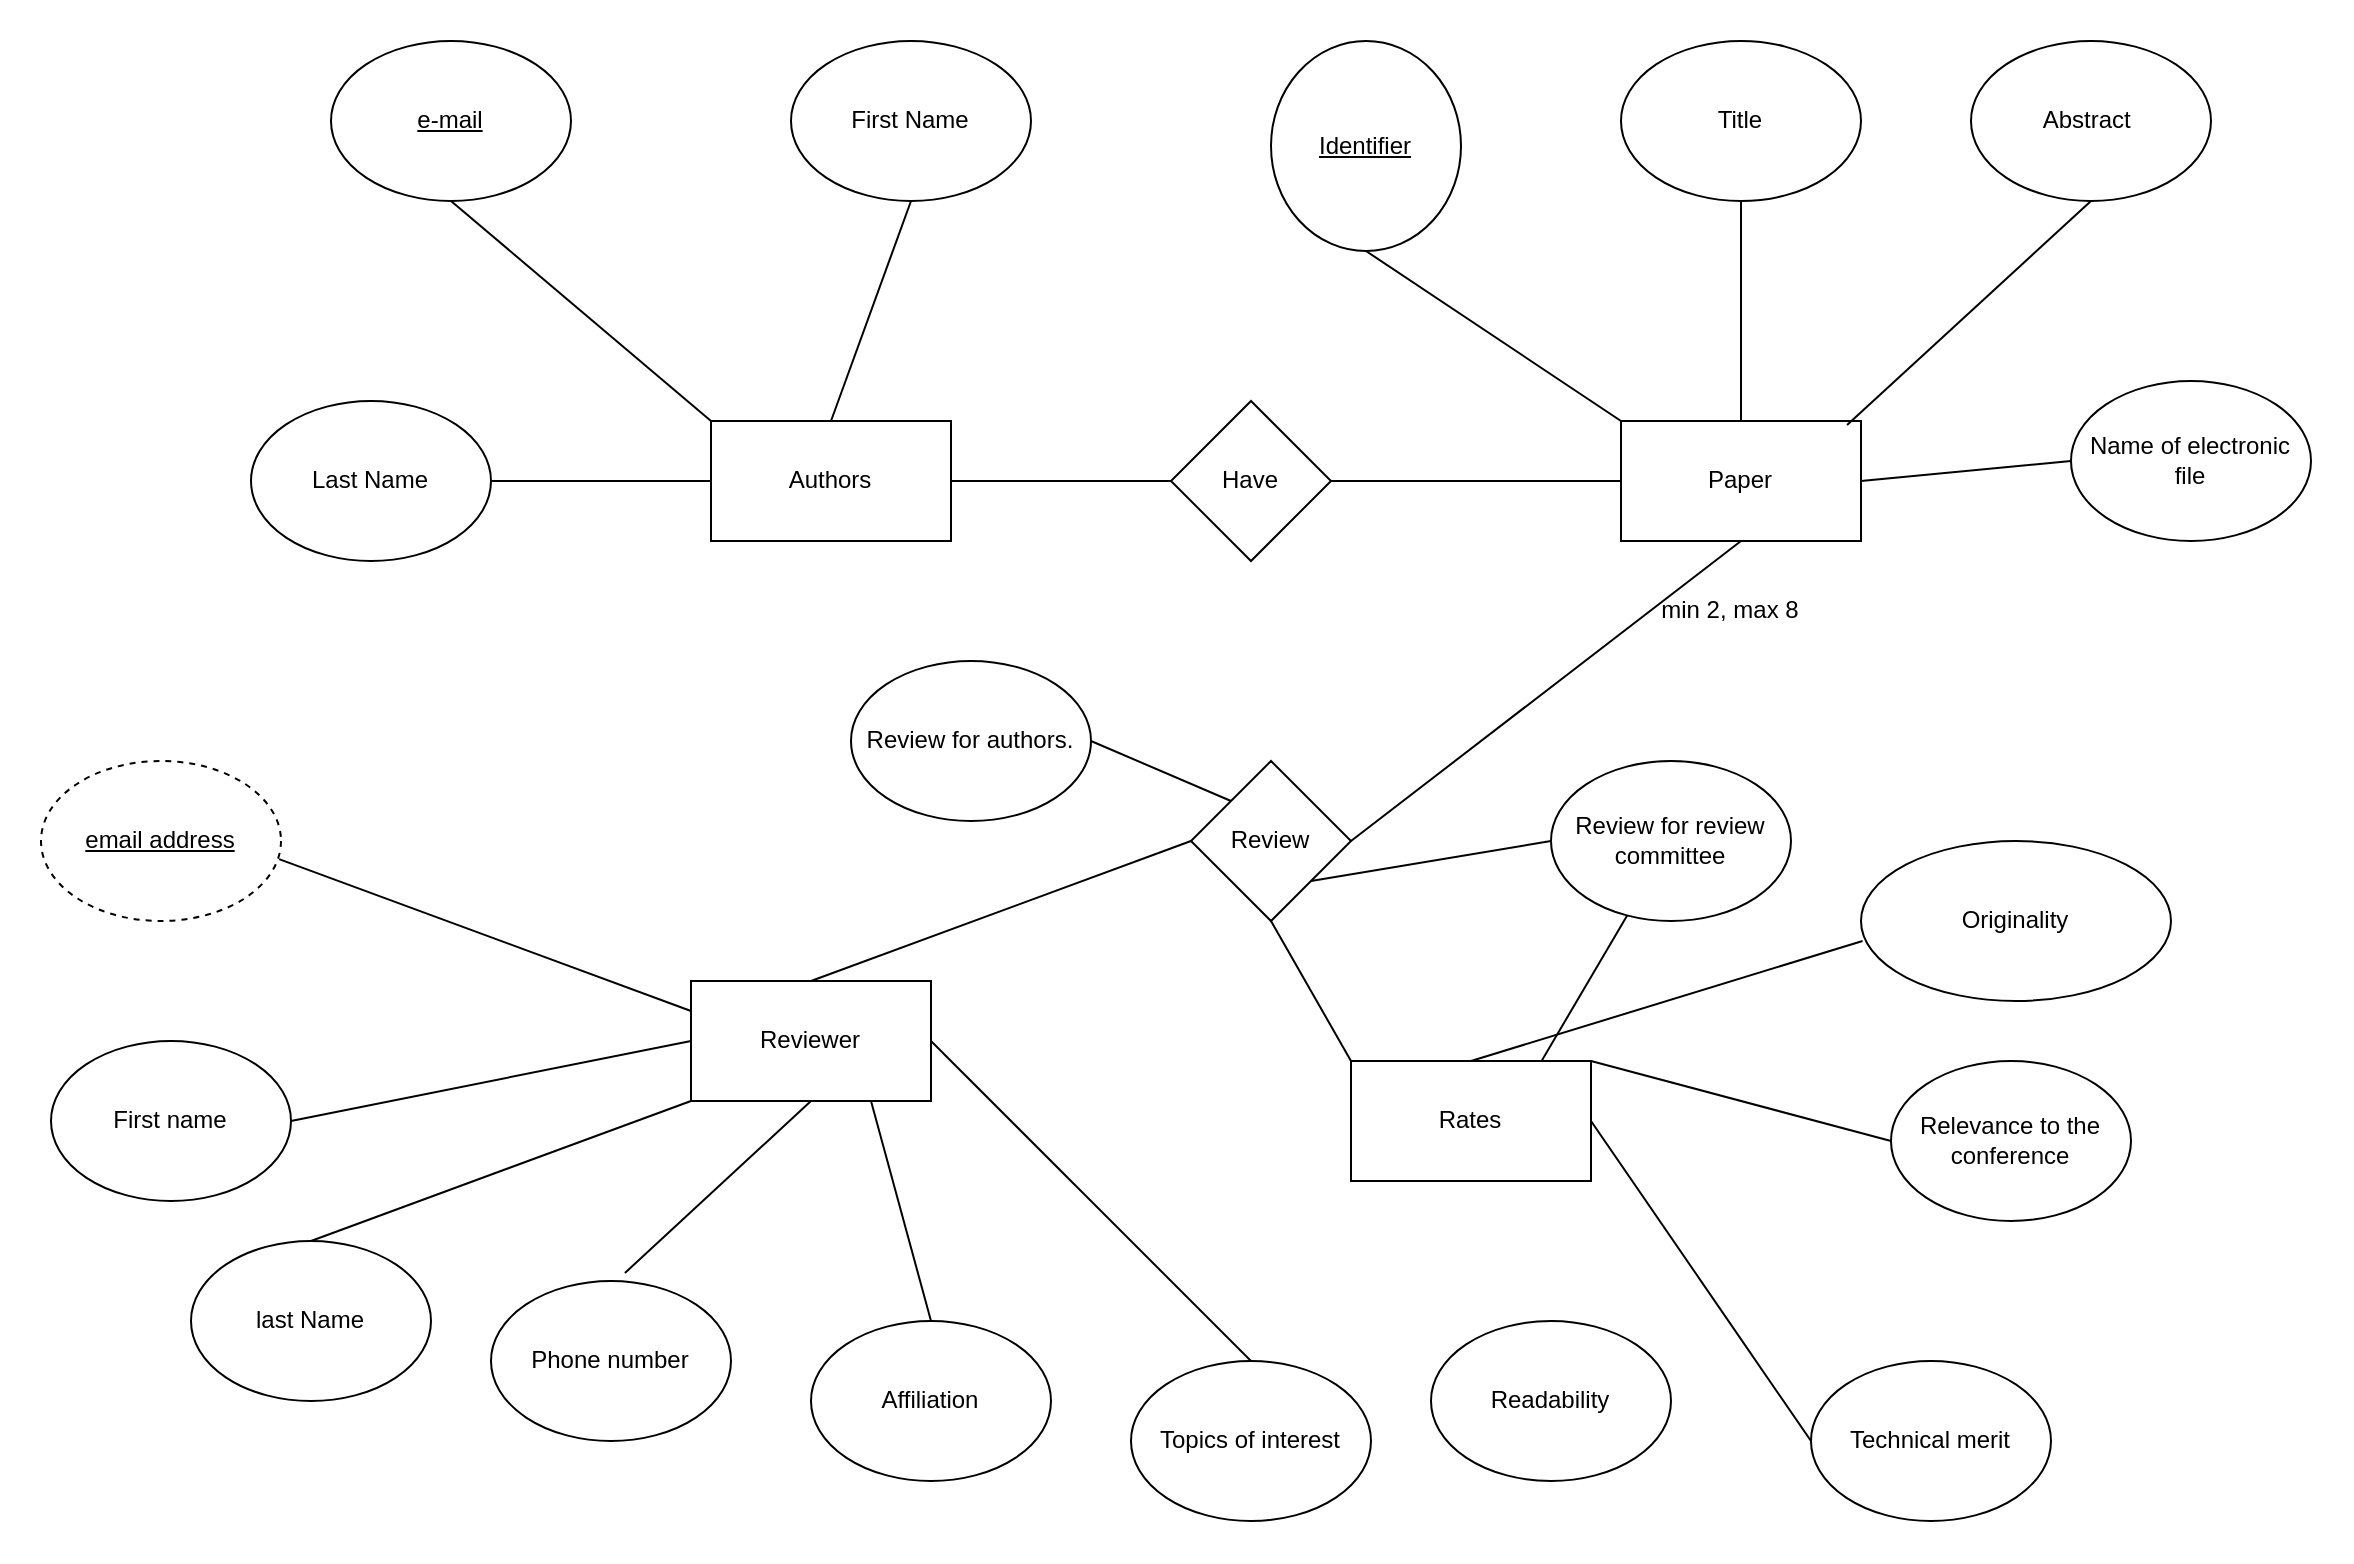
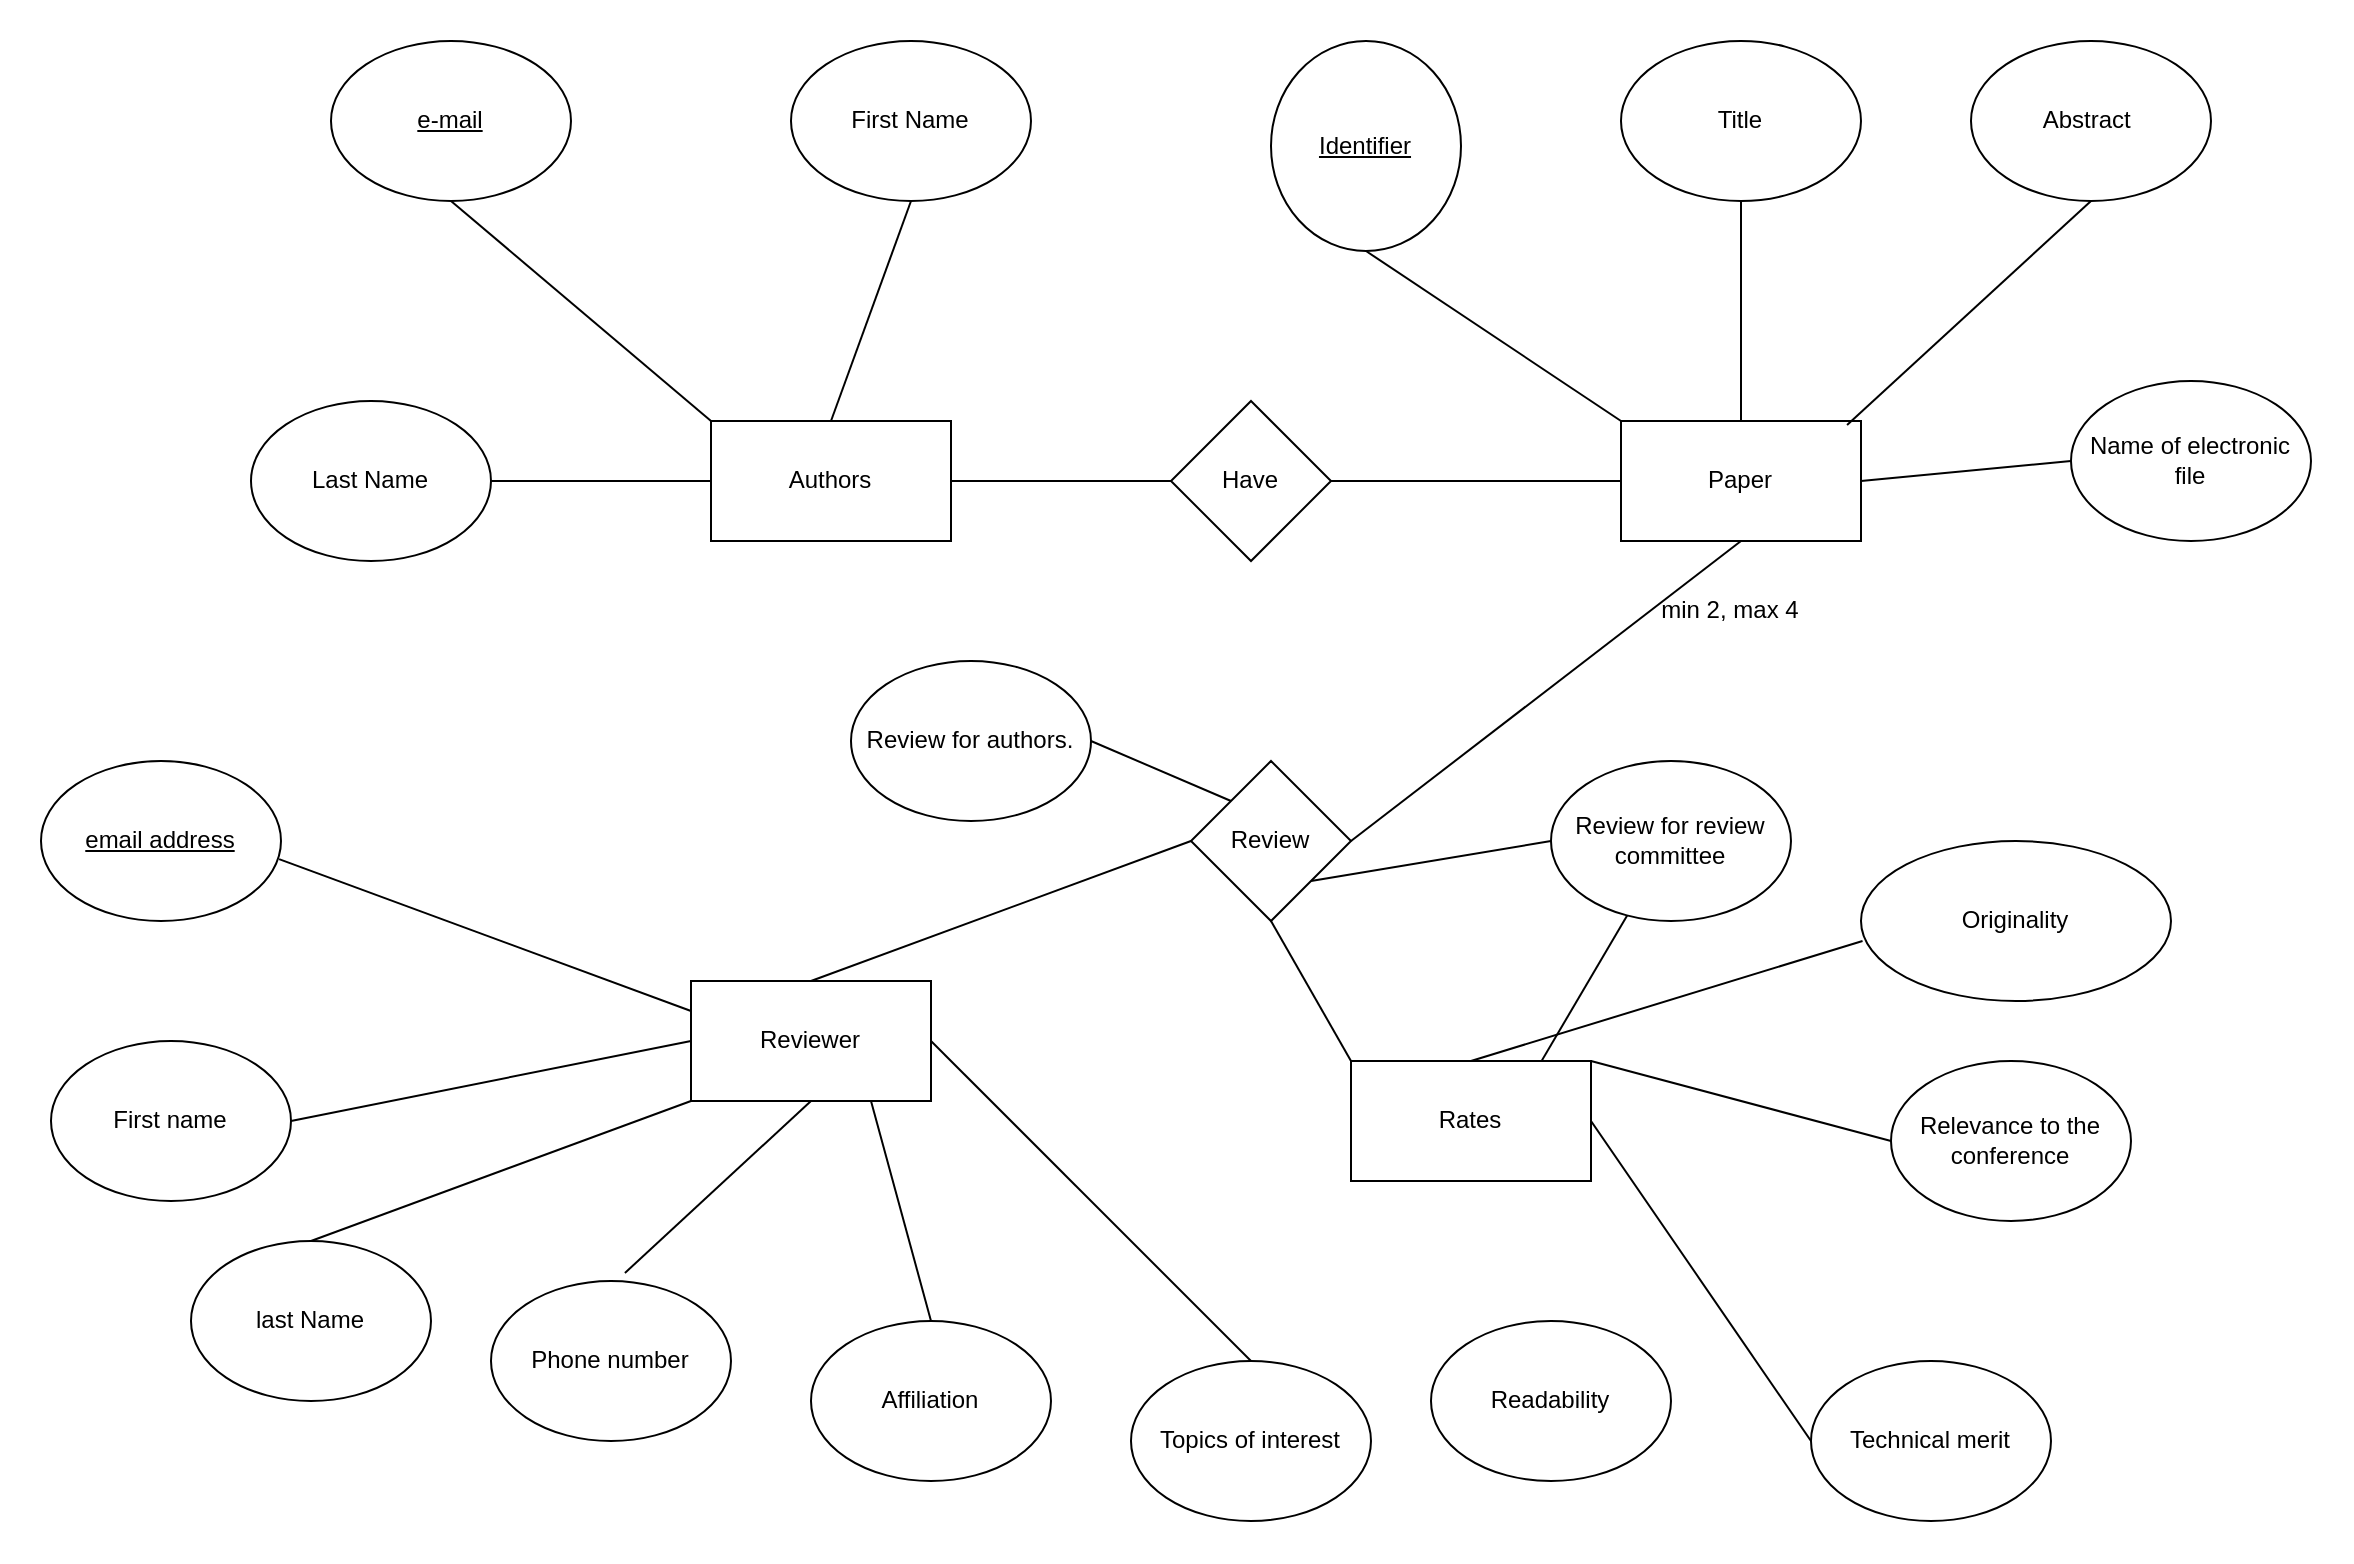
(1731, 611) -> (1731, 611)
(161, 841) -> (161, 841)
